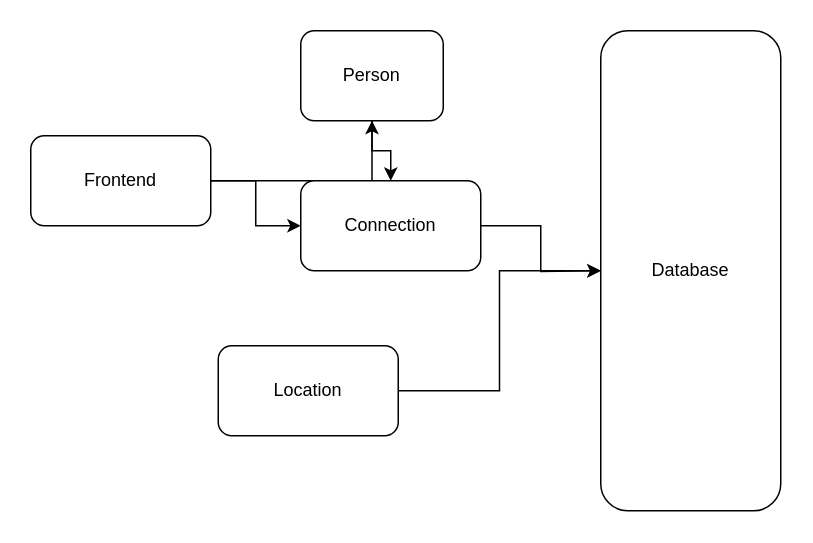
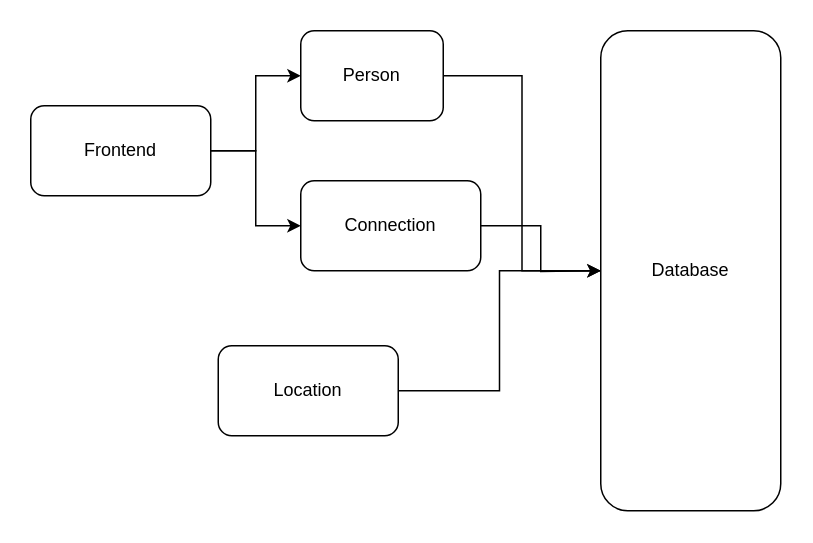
(391, 153) -> (522, 133)
(121, 181) -> (121, 151)
(520, 271) -> (520, 271)
